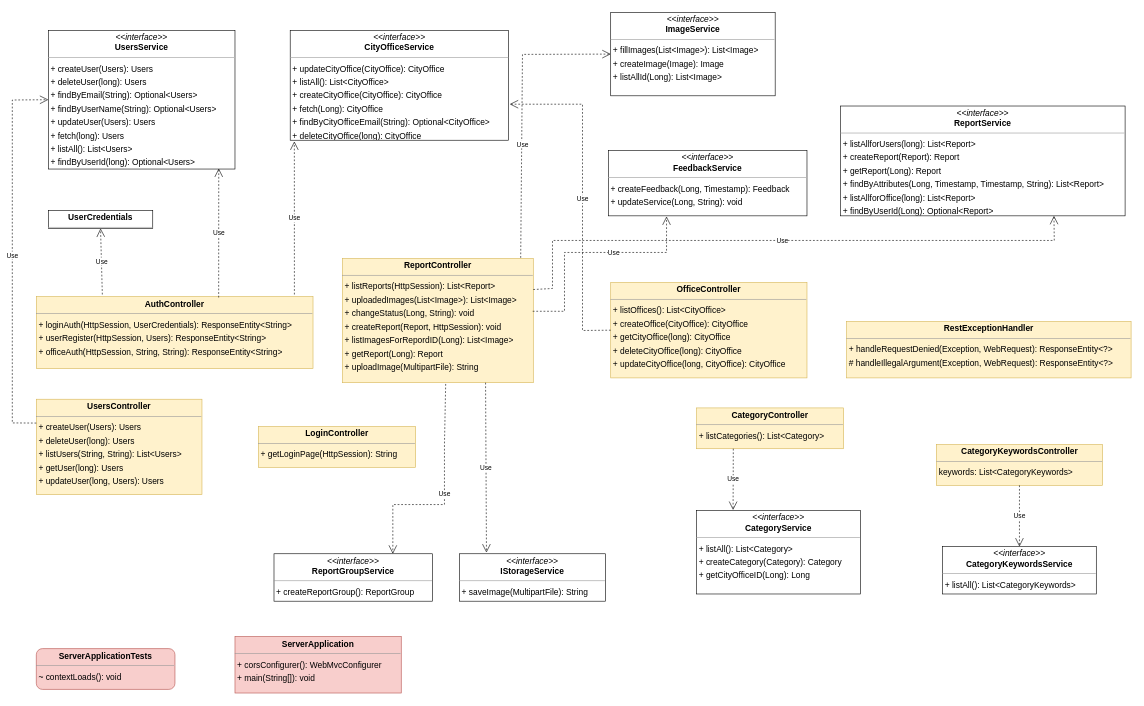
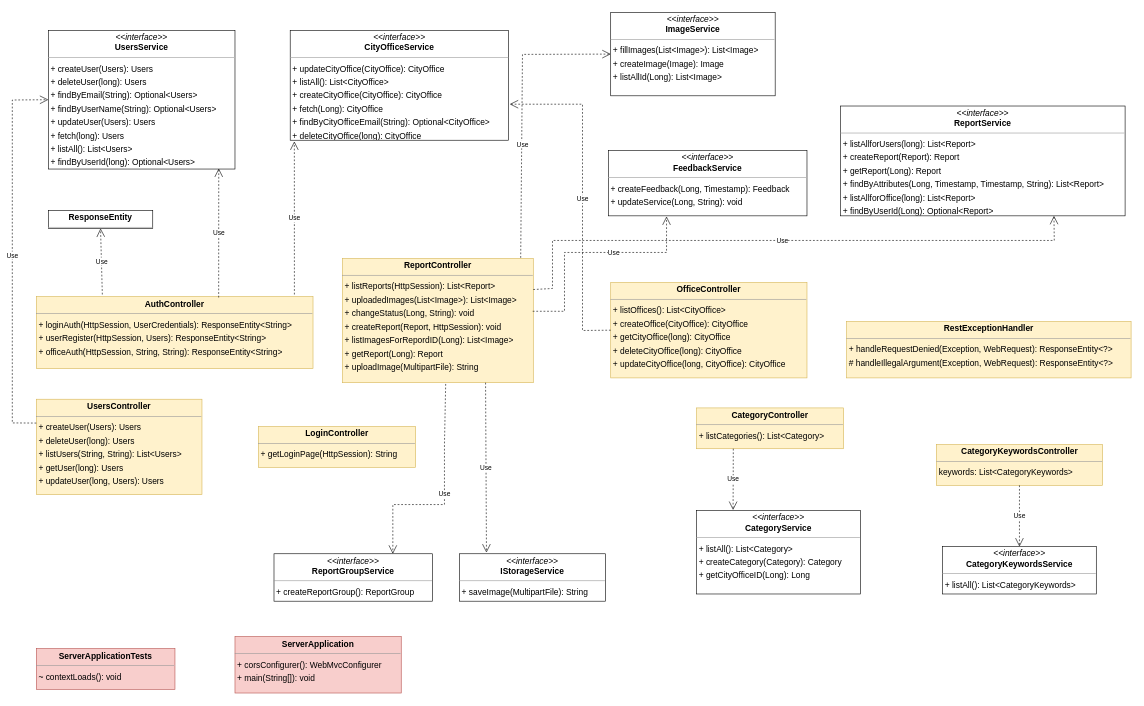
(81, 215) -> (80, 215)
(106, 669) -> (106, 669)
